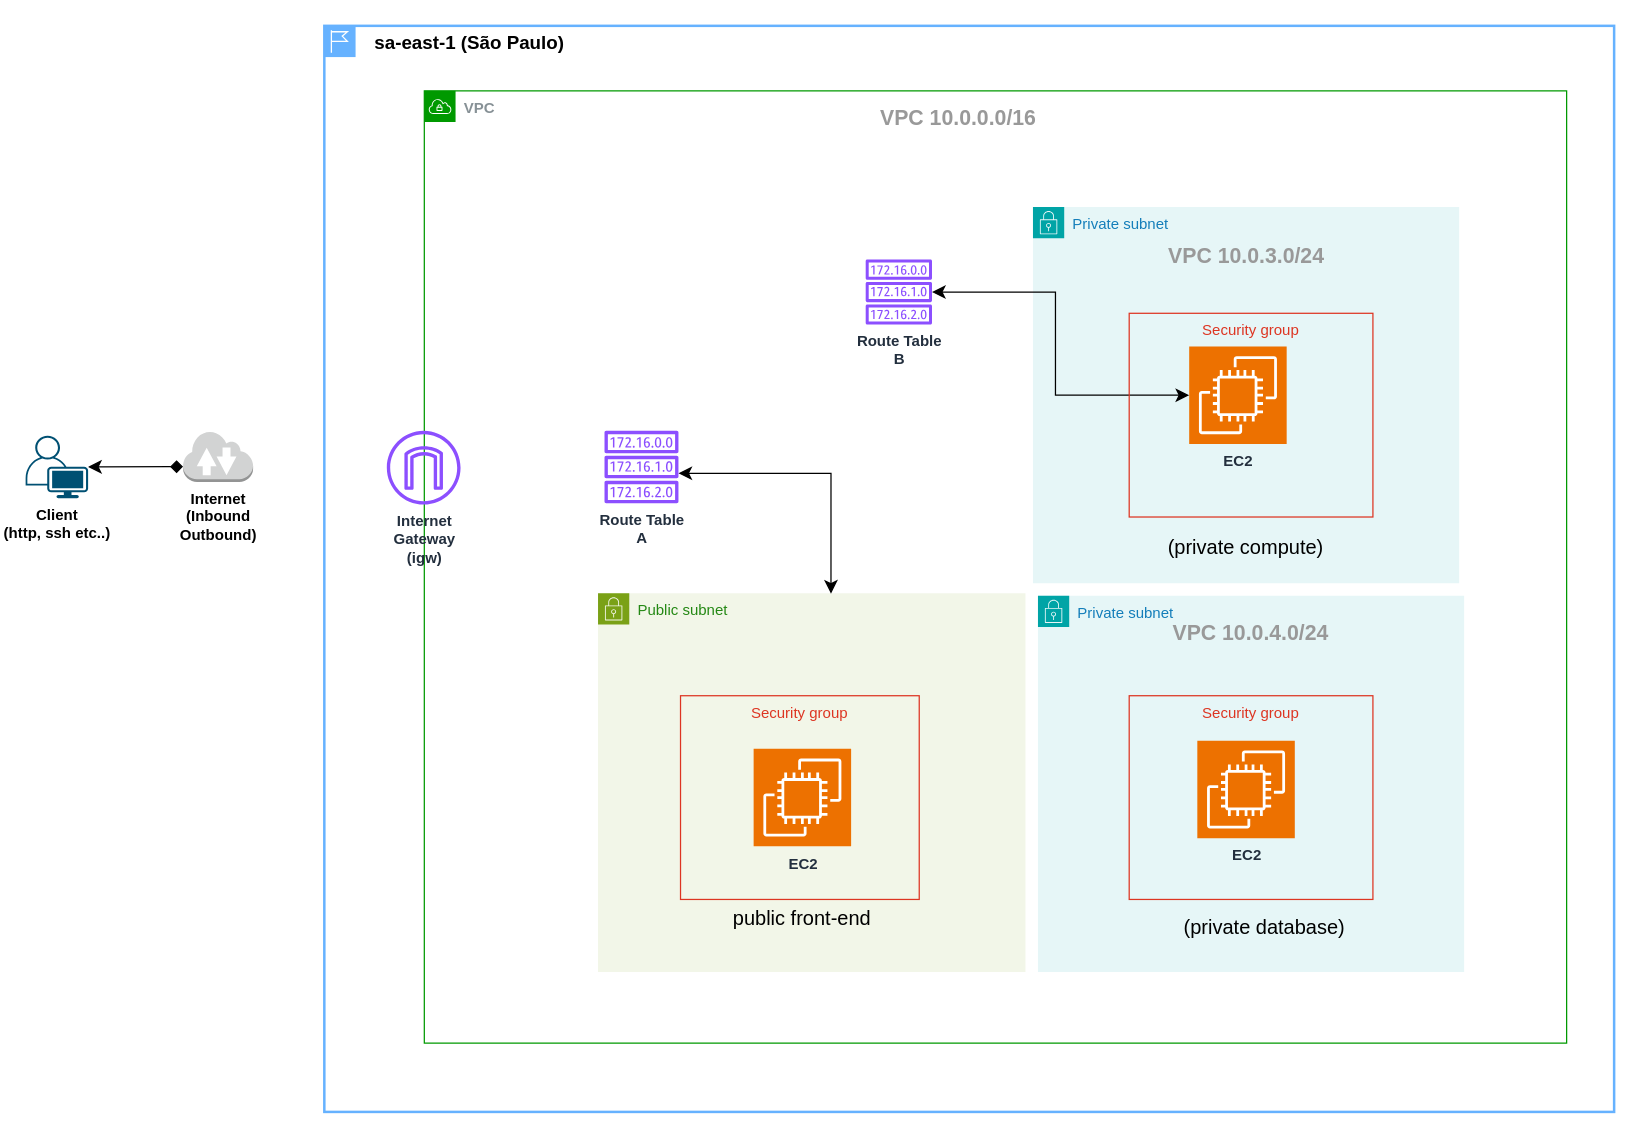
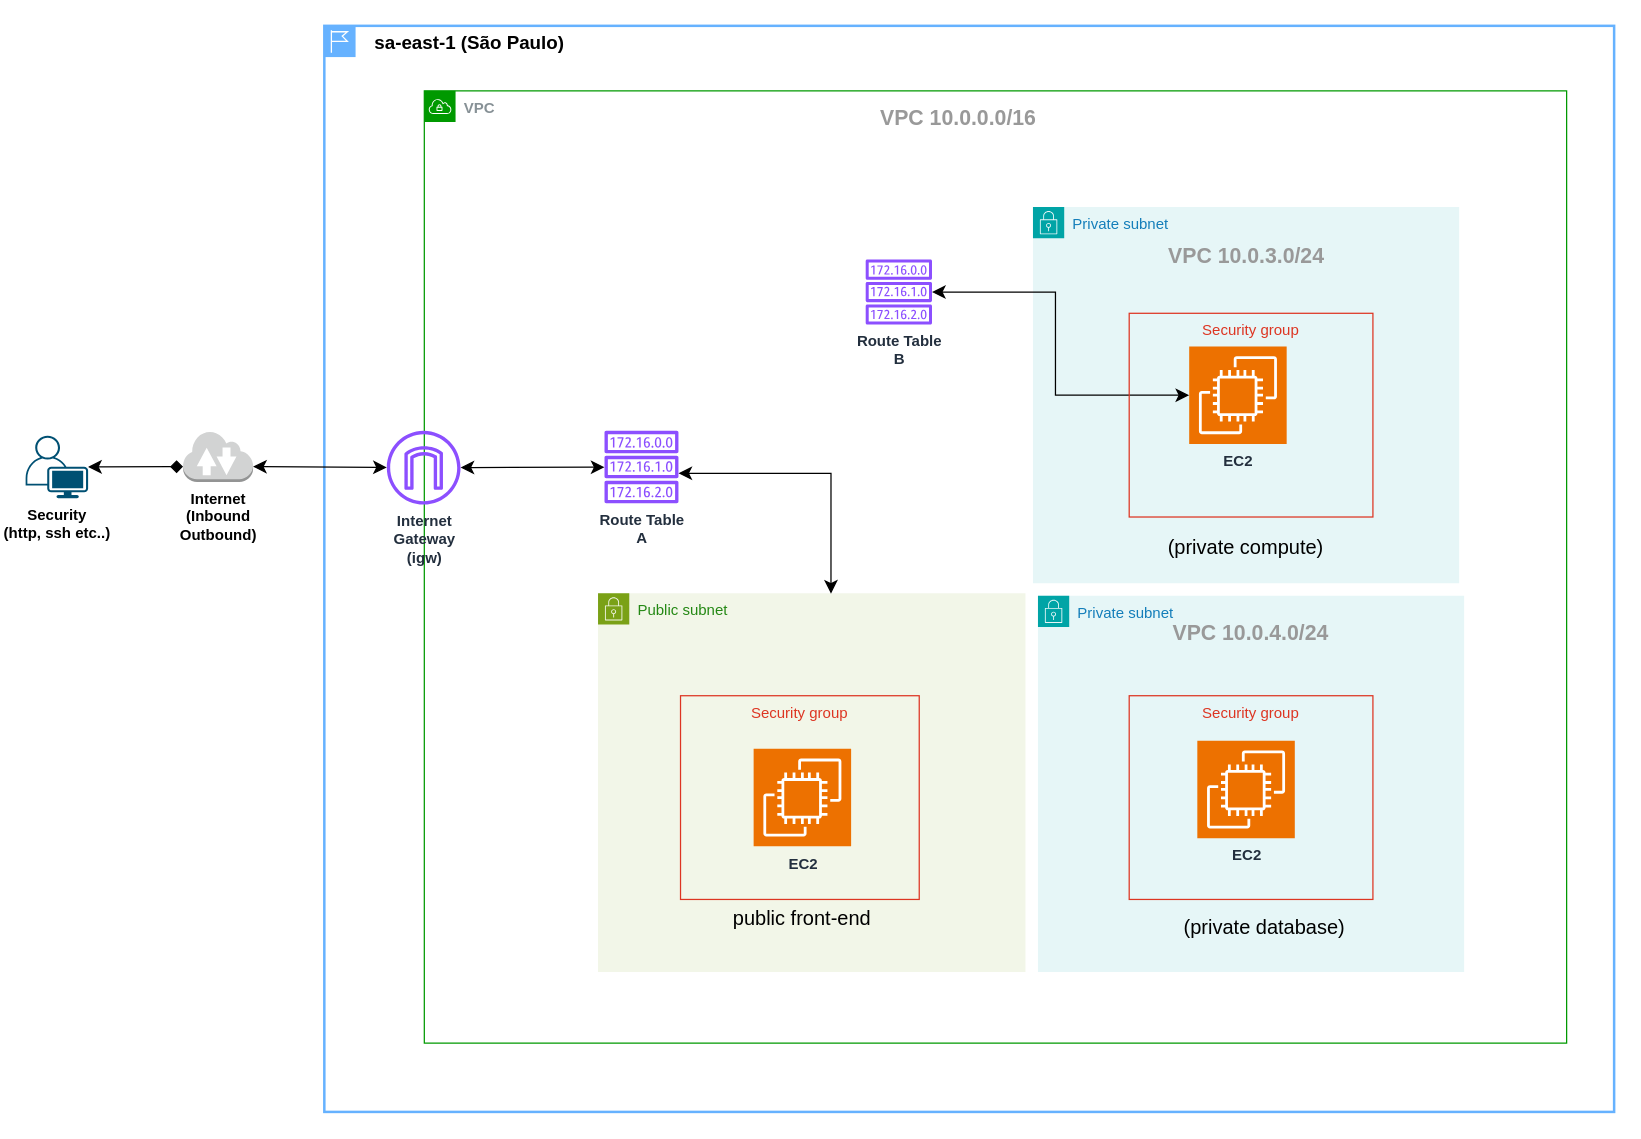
none -> (319, 467)
none -> (532, 467)
(58, 525) -> (58, 525)
